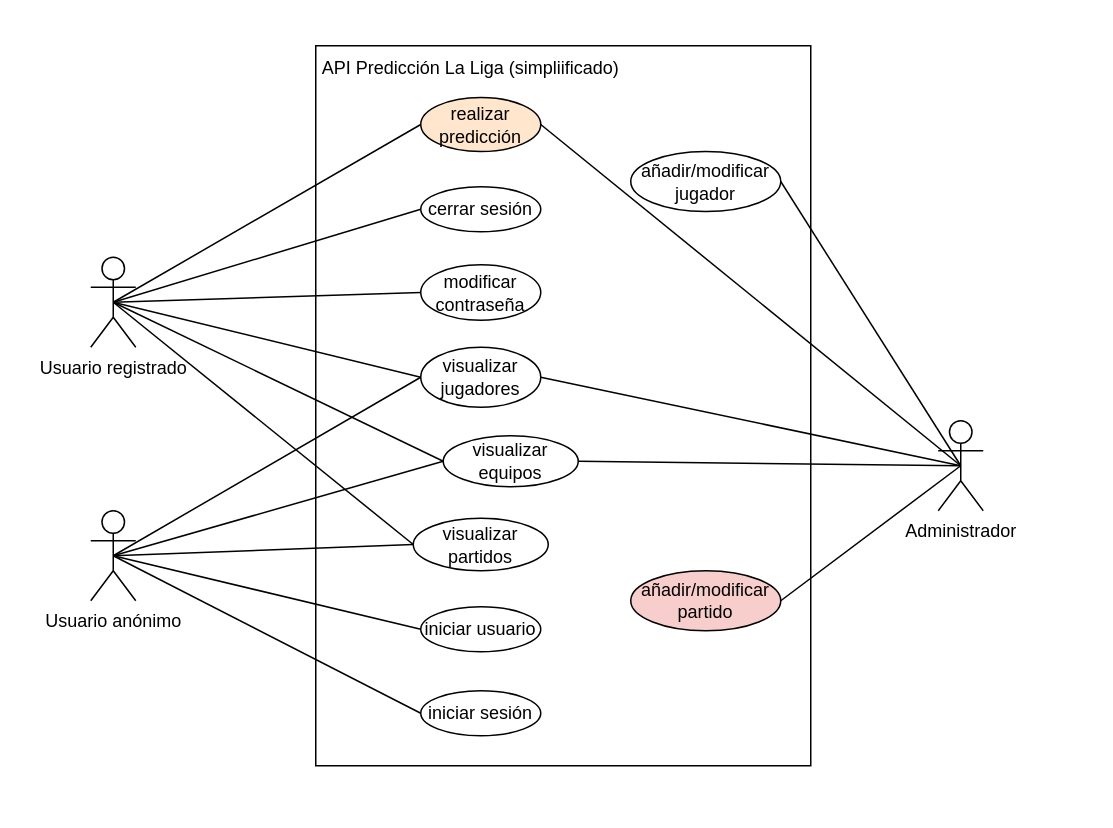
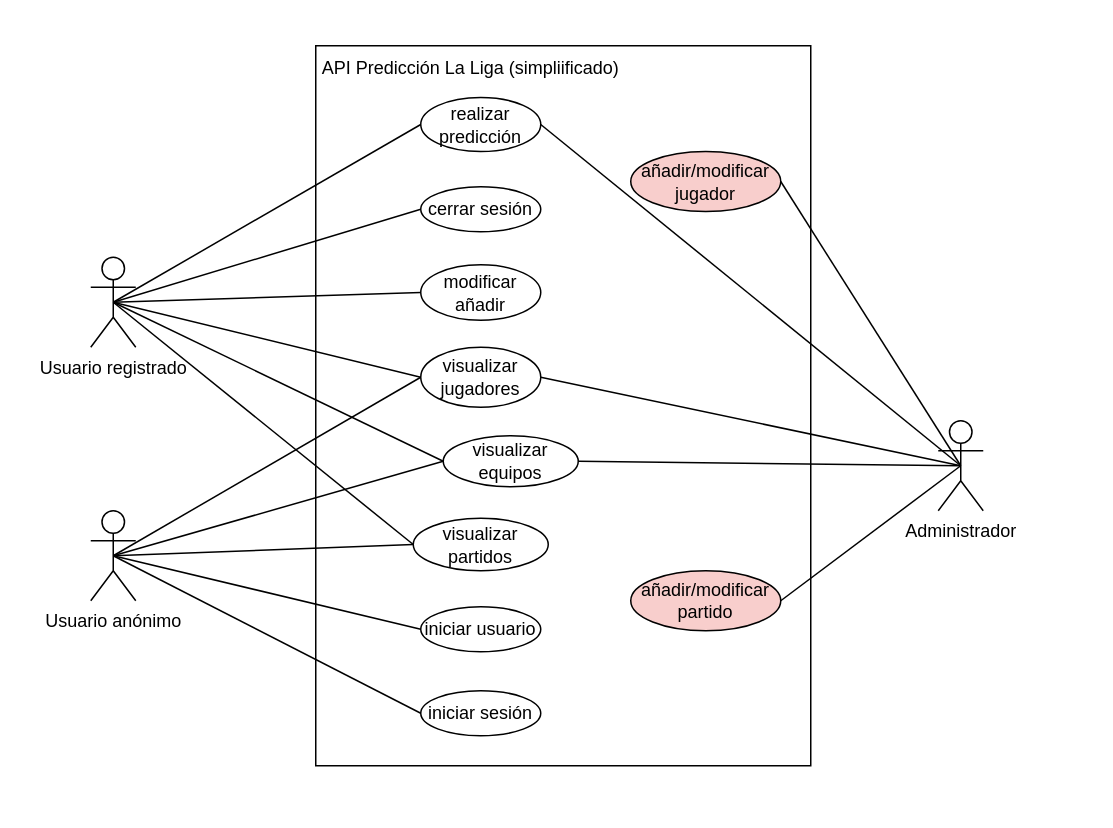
(481, 125) -> (481, 125)
(706, 182) -> (706, 182)
(481, 293) -> (481, 293)
